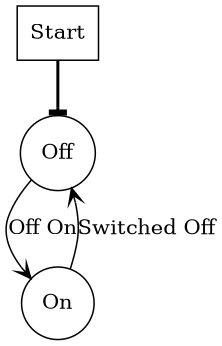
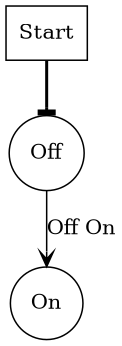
(78, 236) -> none
